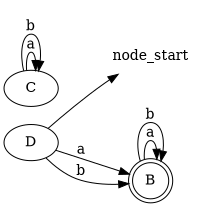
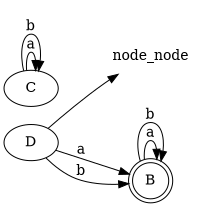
(151, 56) -> (151, 56)
